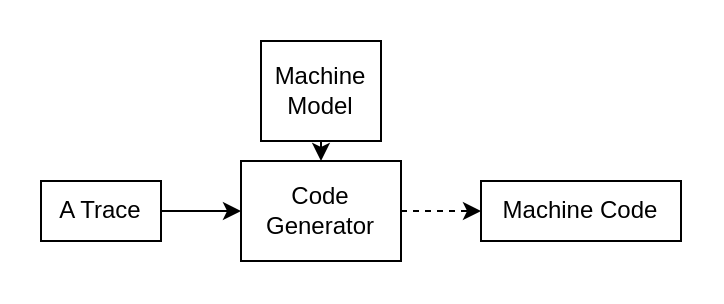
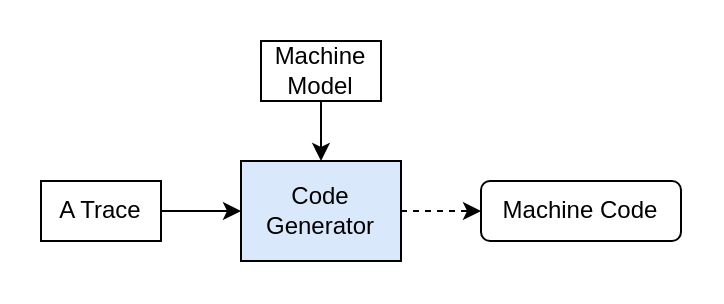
(321, 91) -> (321, 71)
(321, 211) -> (321, 211)
(581, 211) -> (581, 211)
